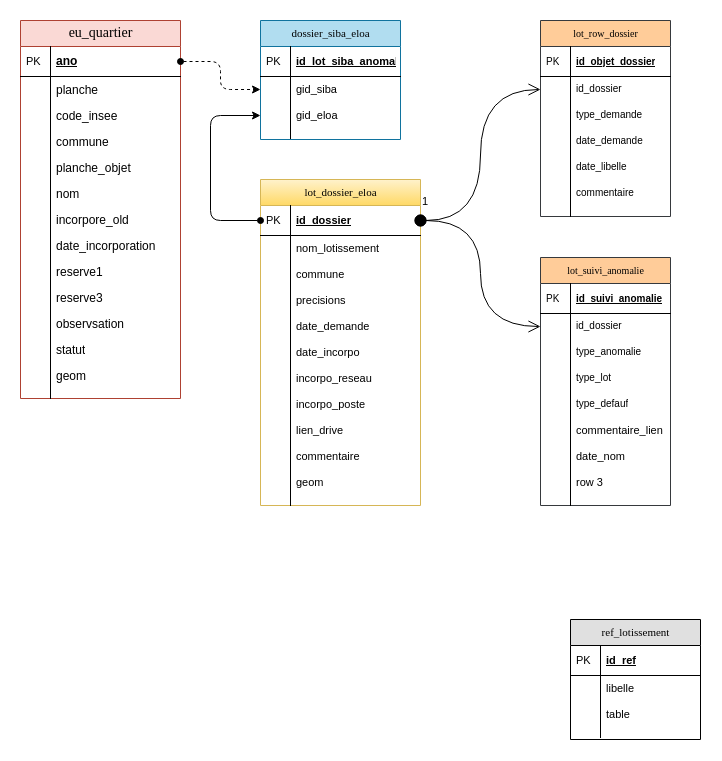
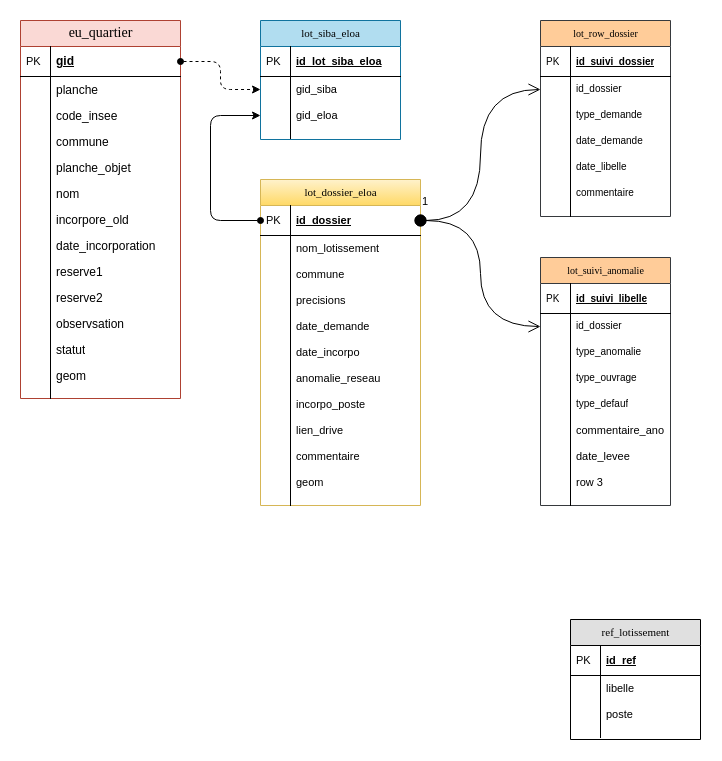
(331, 34) -> (331, 34)
(67, 62) -> (65, 62)
(347, 62) -> (340, 62)
(619, 62) -> (616, 62)
(83, 299) -> (83, 299)
(618, 299) -> (612, 299)
(338, 379) -> (340, 379)
(598, 379) -> (610, 379)
(621, 431) -> (621, 431)
(601, 457) -> (606, 457)
(620, 715) -> (622, 715)
